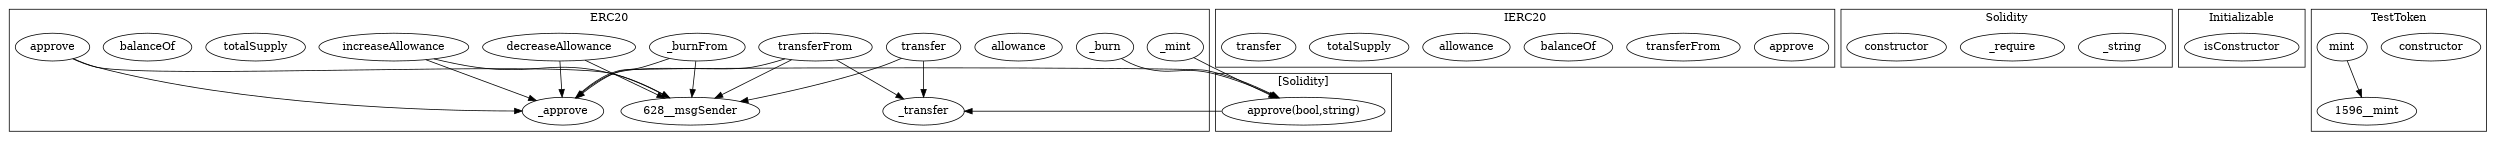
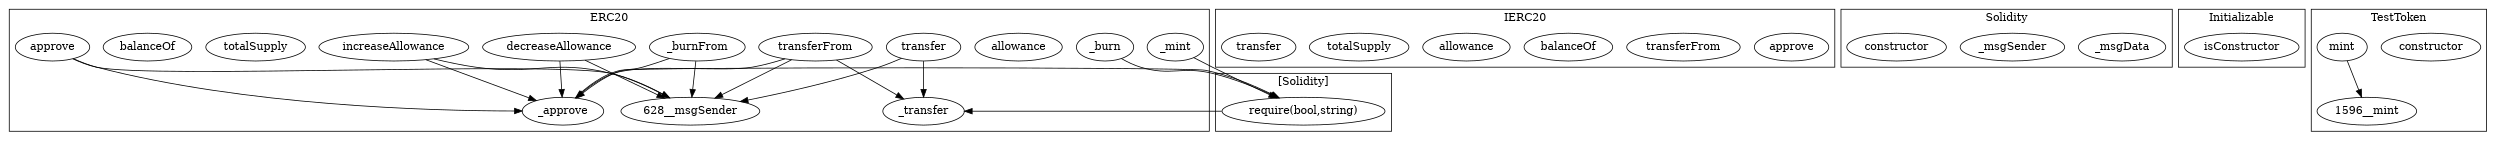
(2012, 47) -> (2012, 47)
(2122, 47) -> (2122, 47)
(1304, 111) -> (1304, 111)
